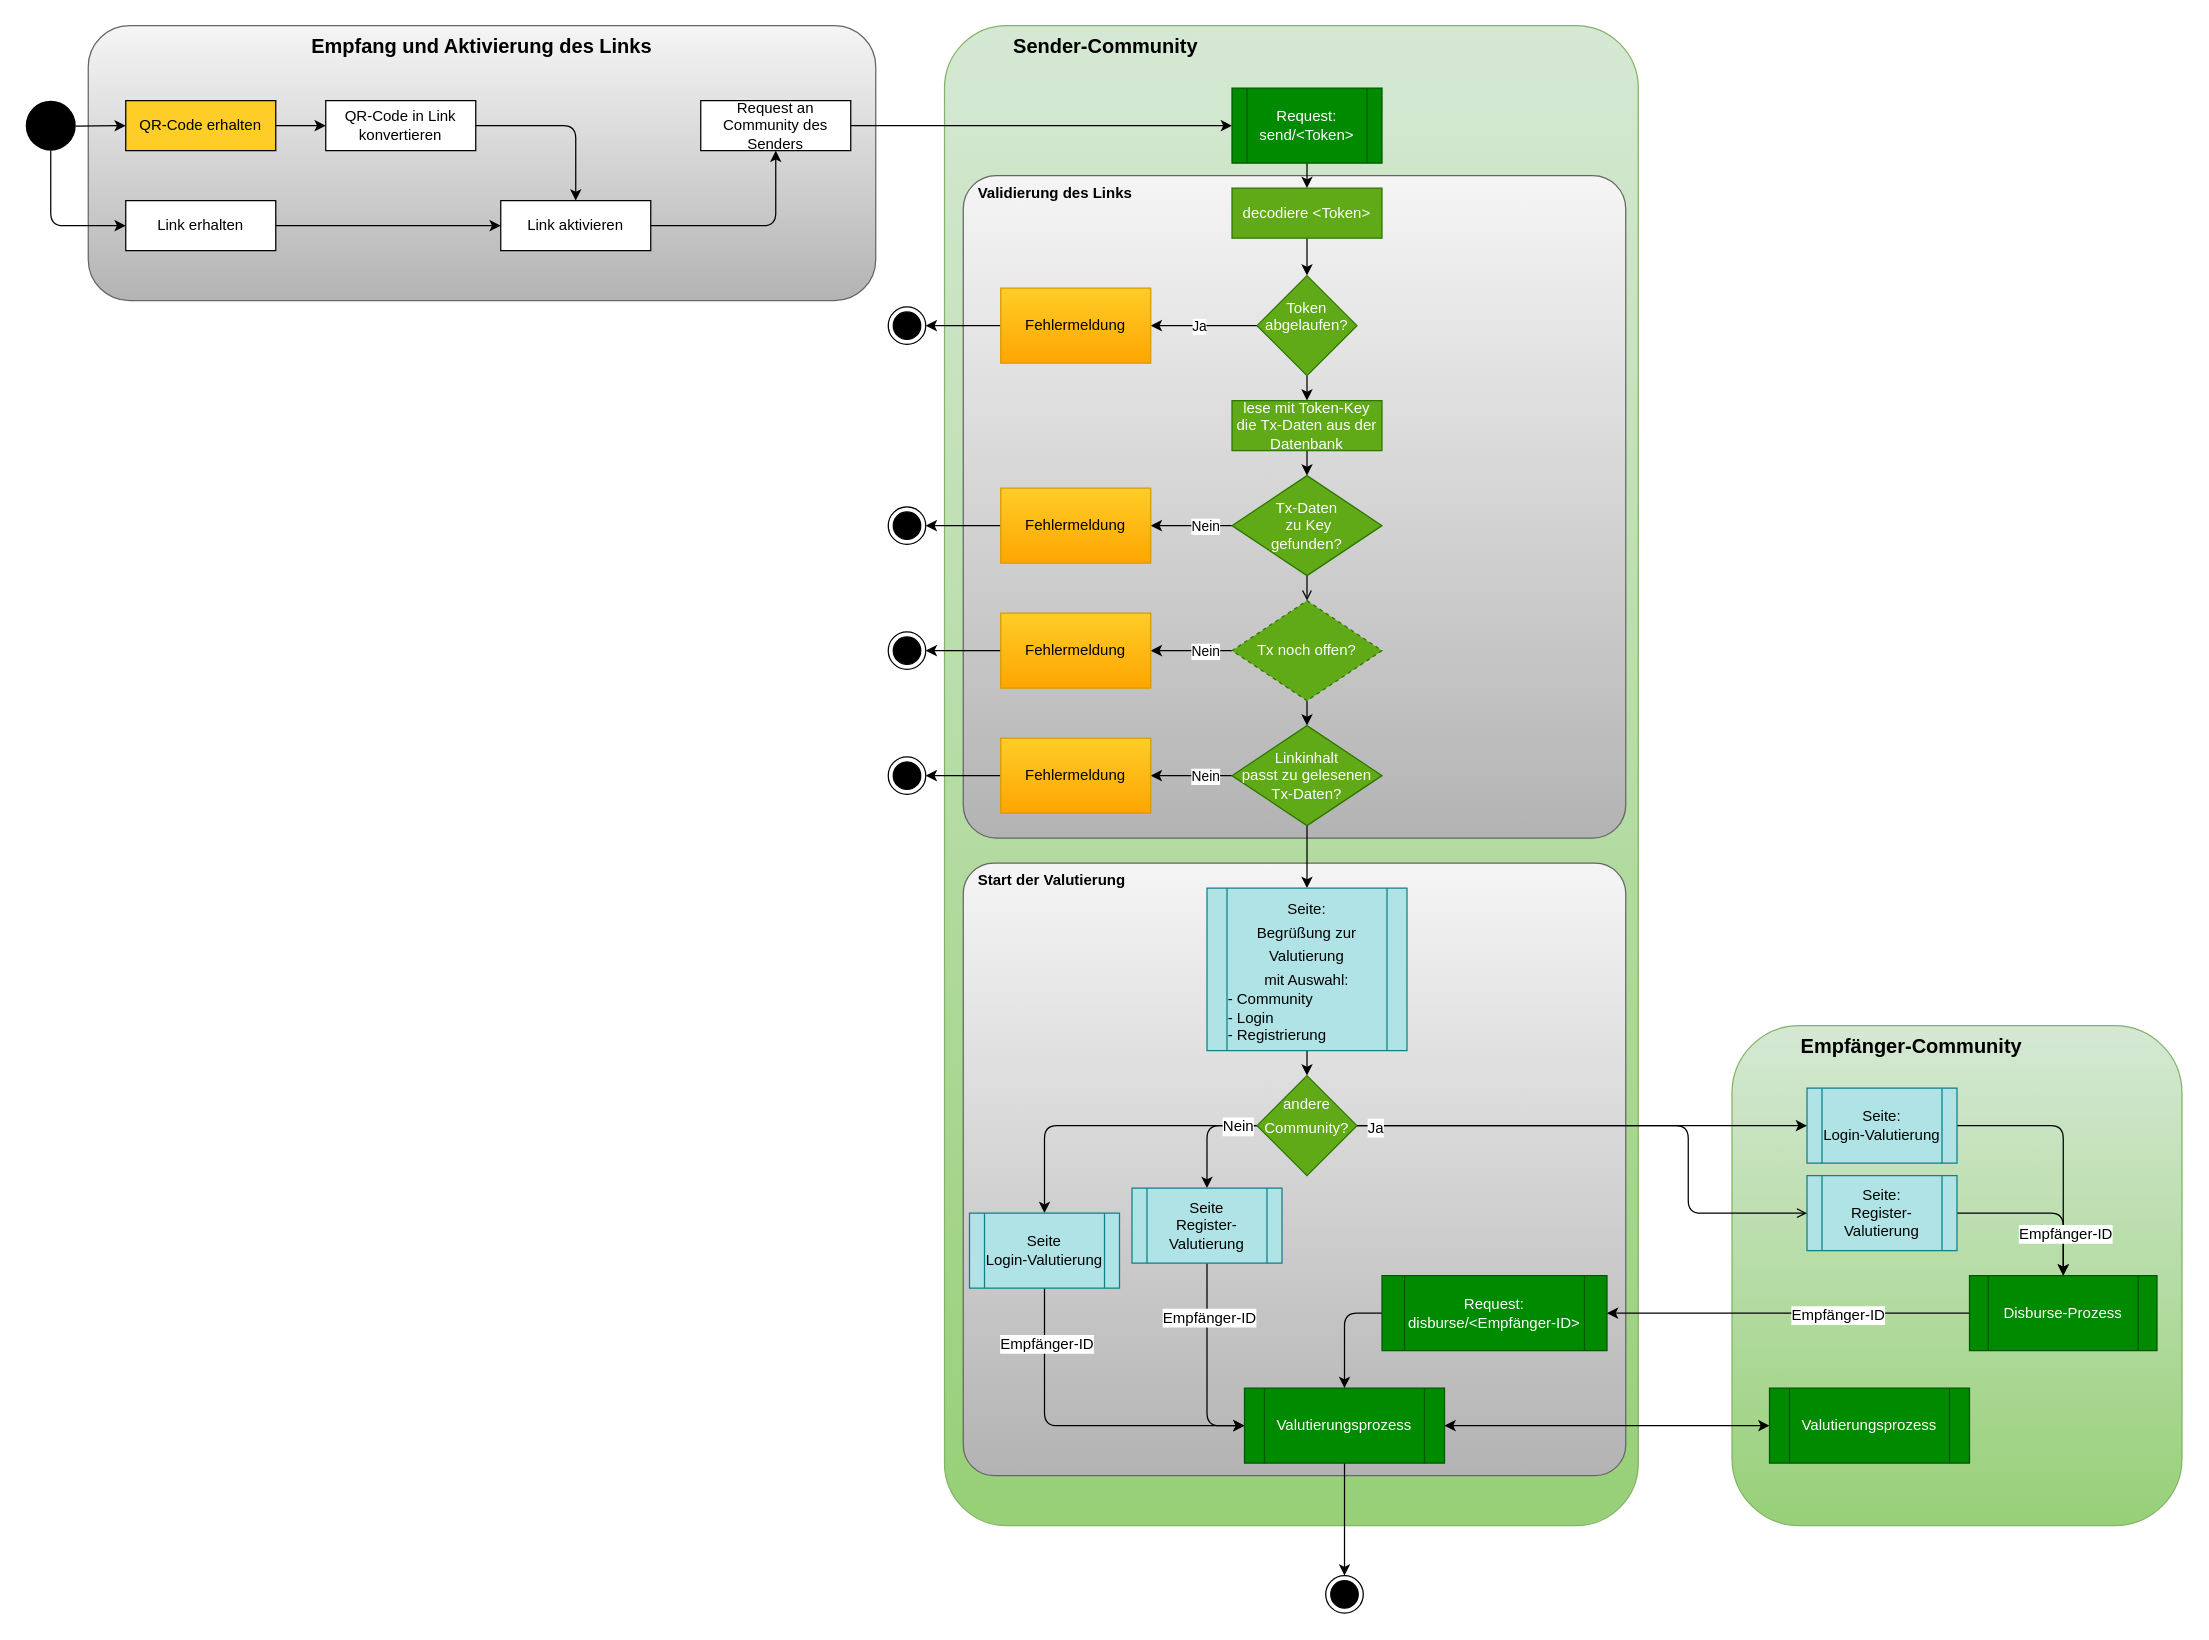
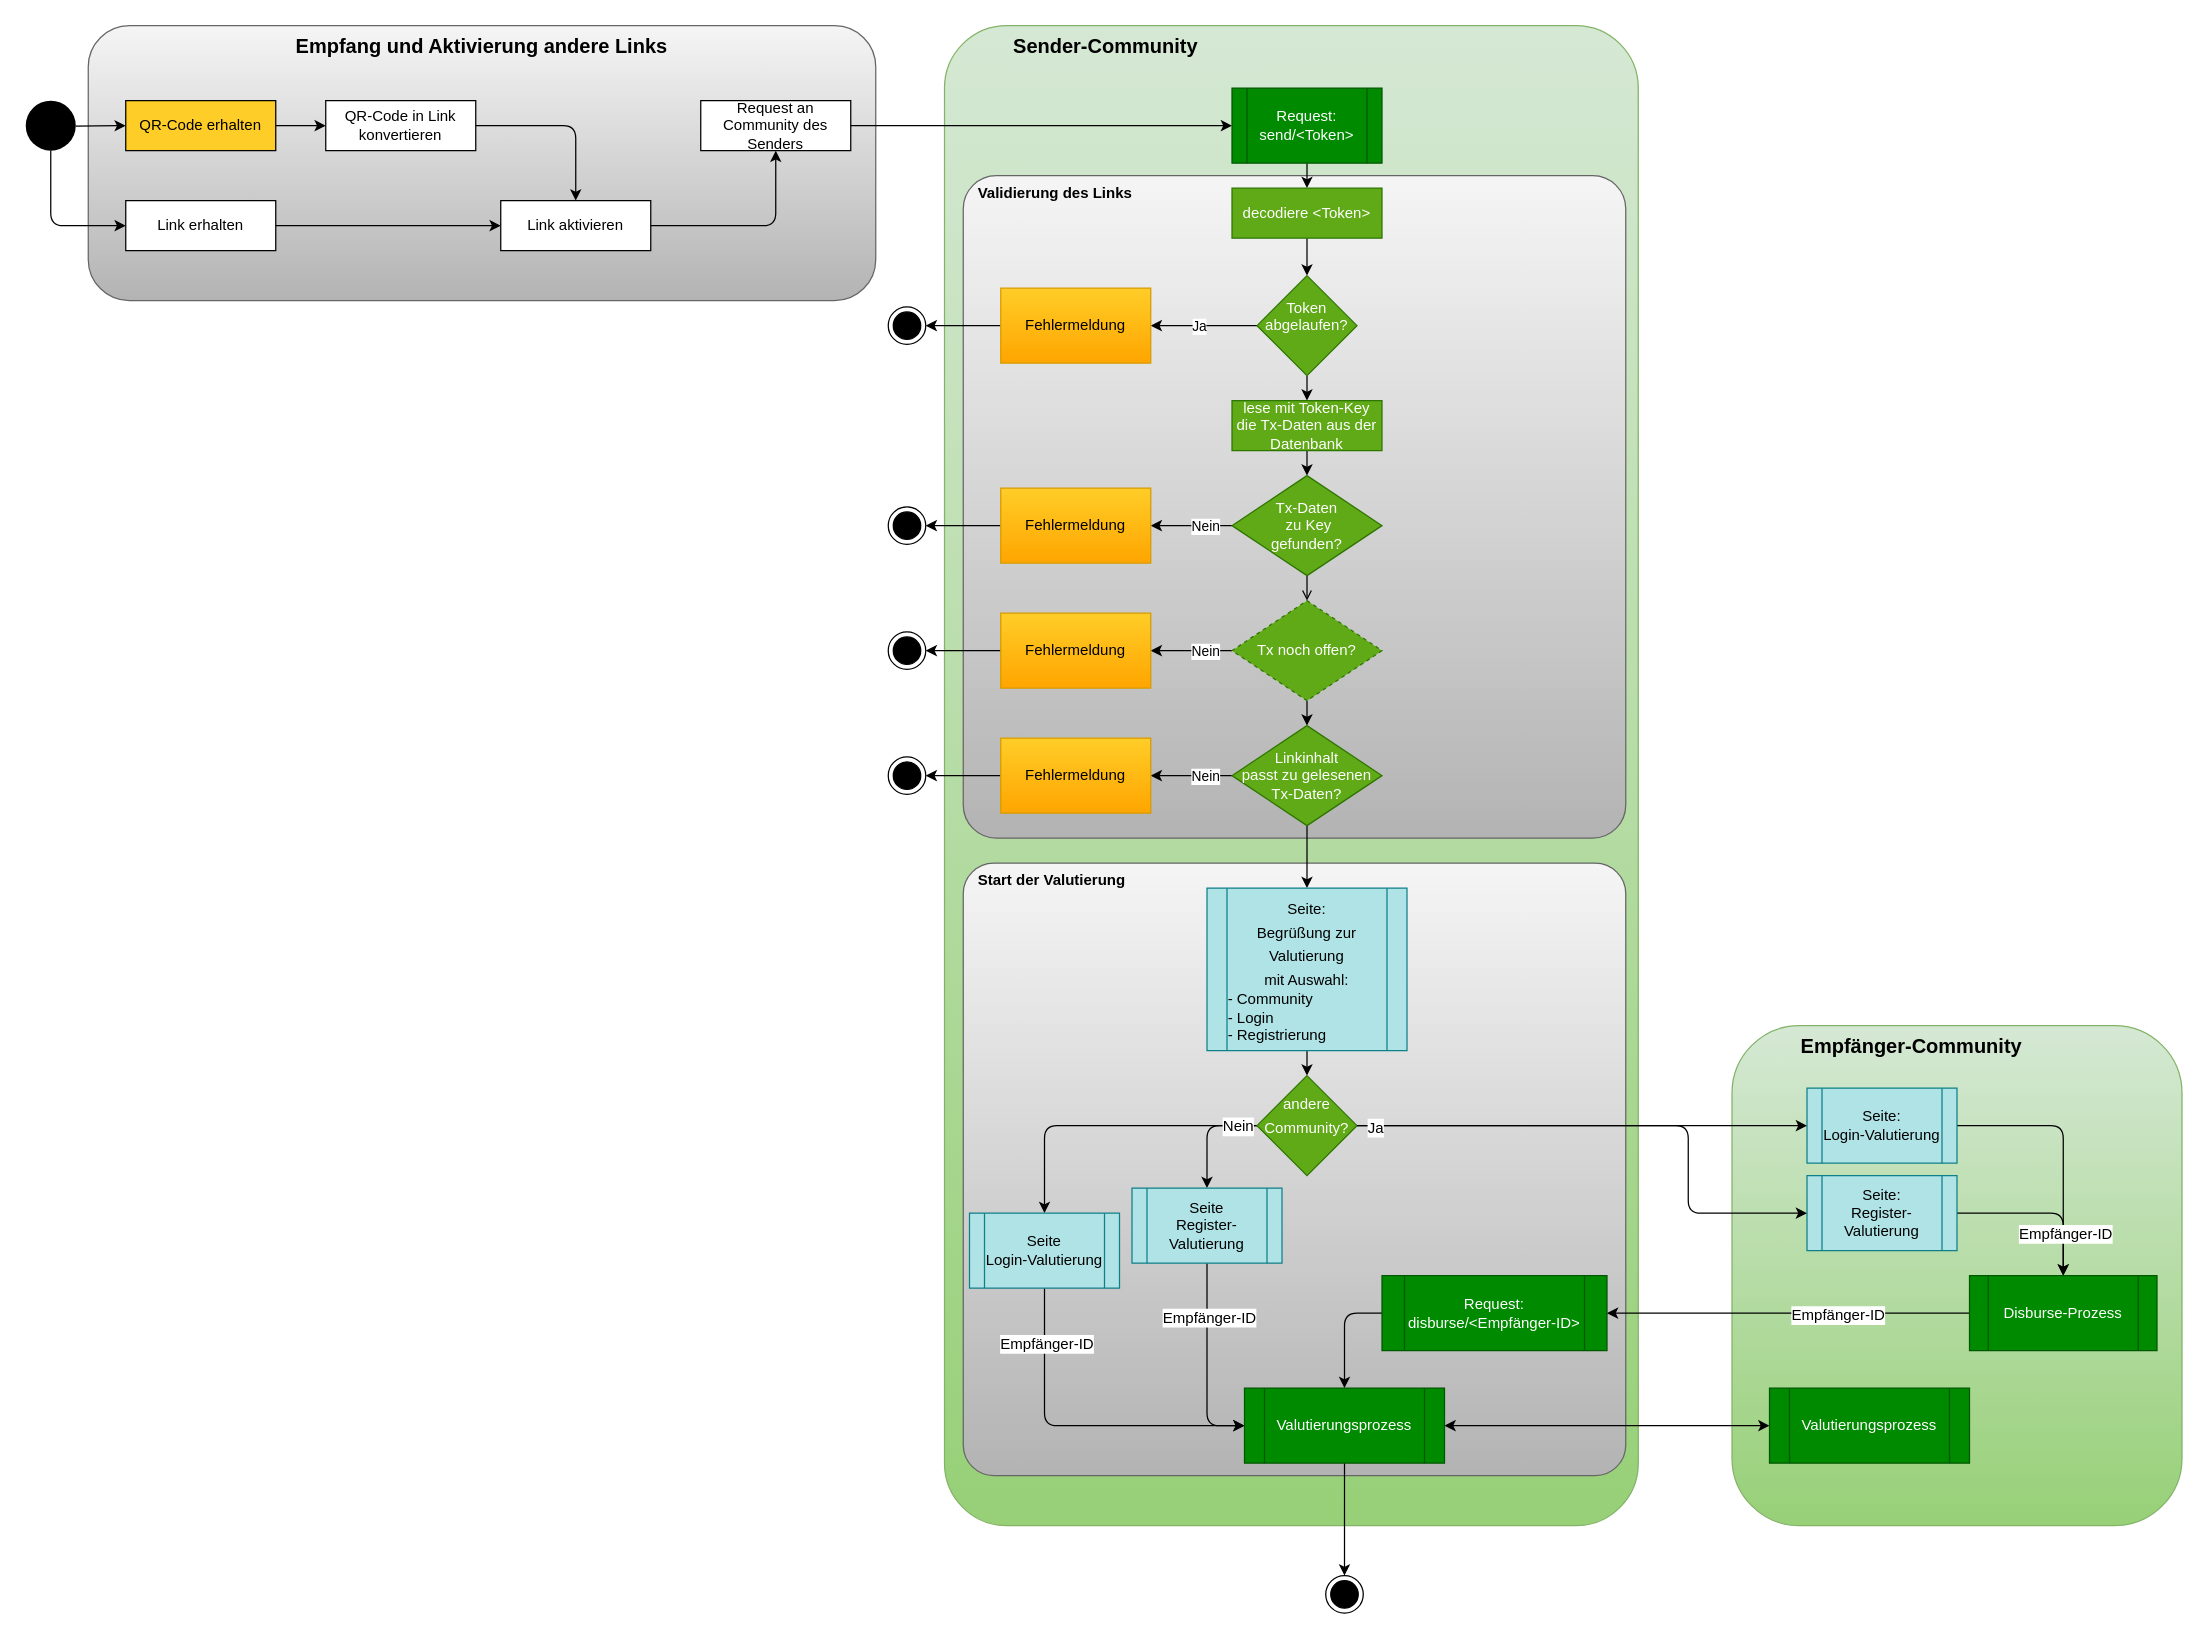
(482, 43) -> (482, 43)
(1798, 1213) -> (1797, 1213)
